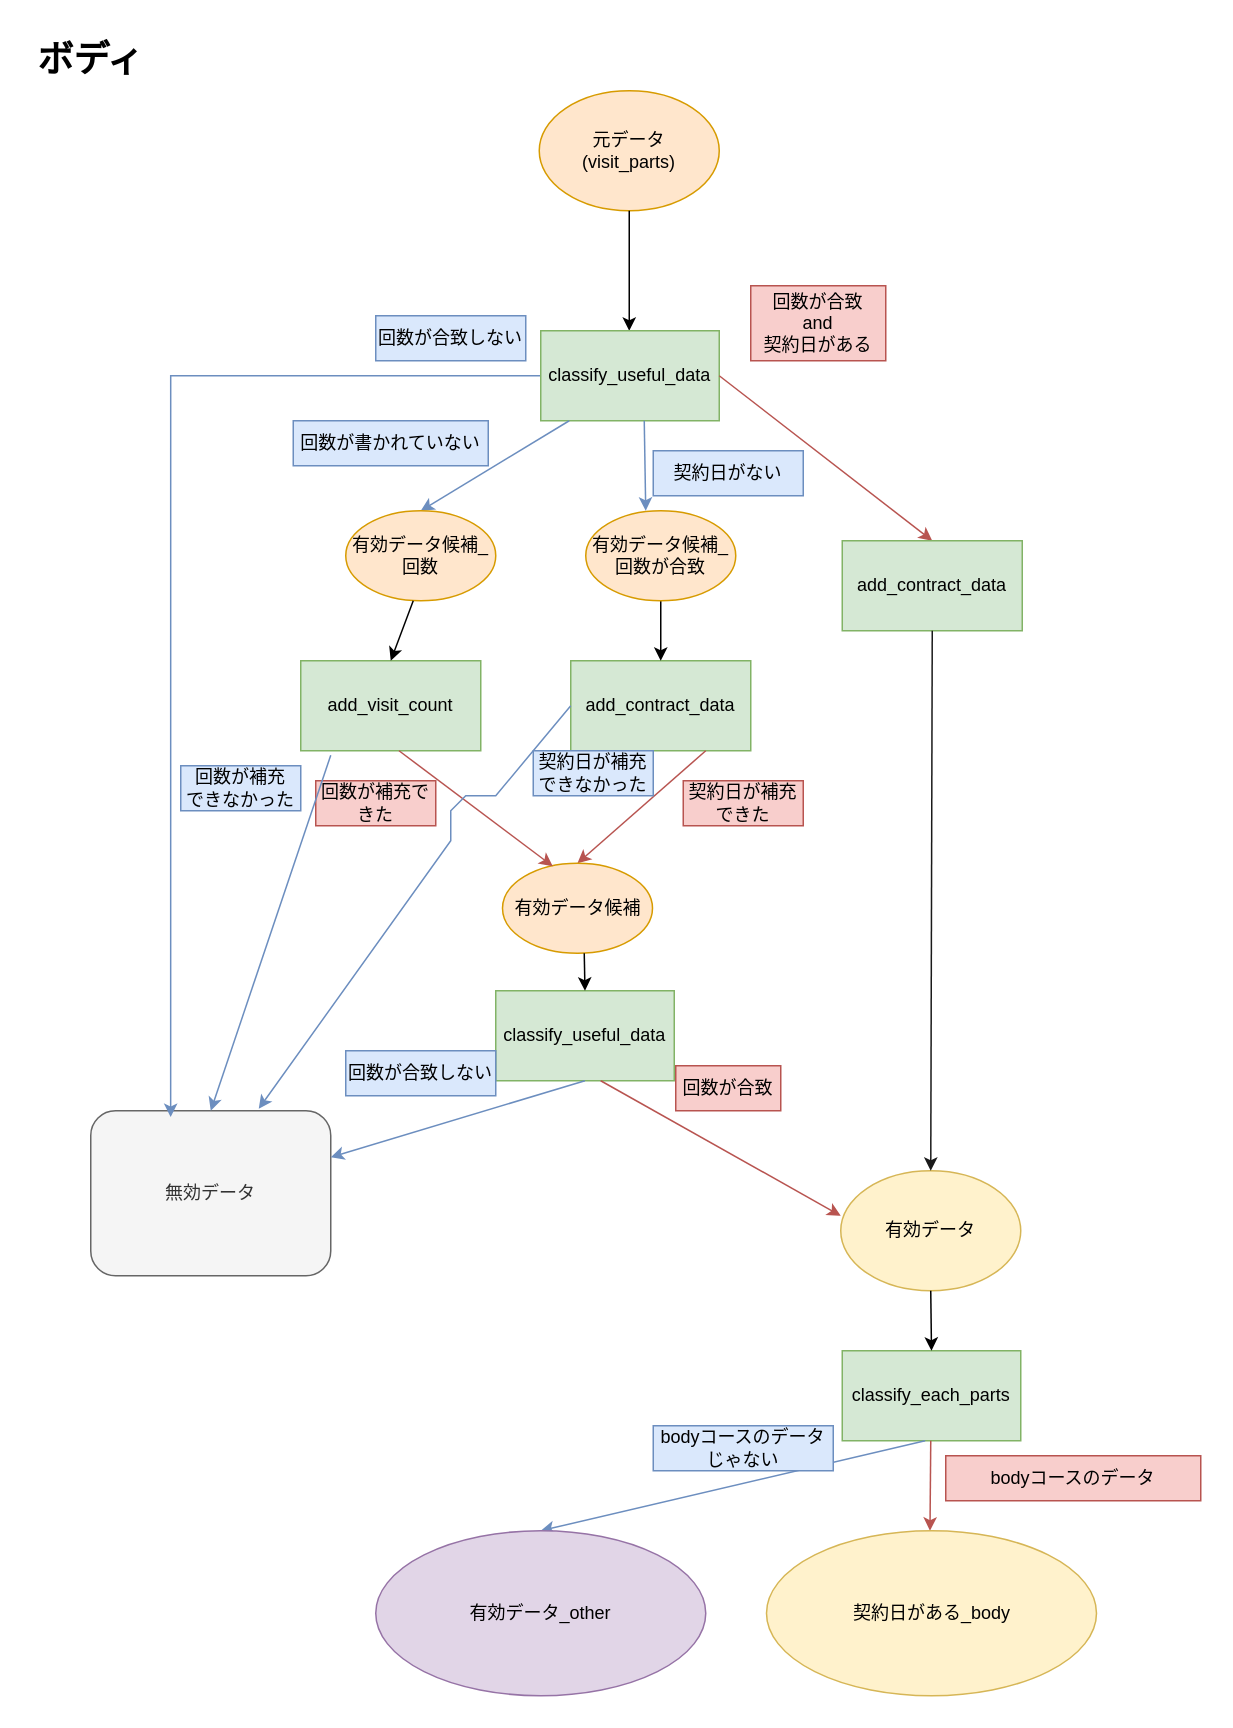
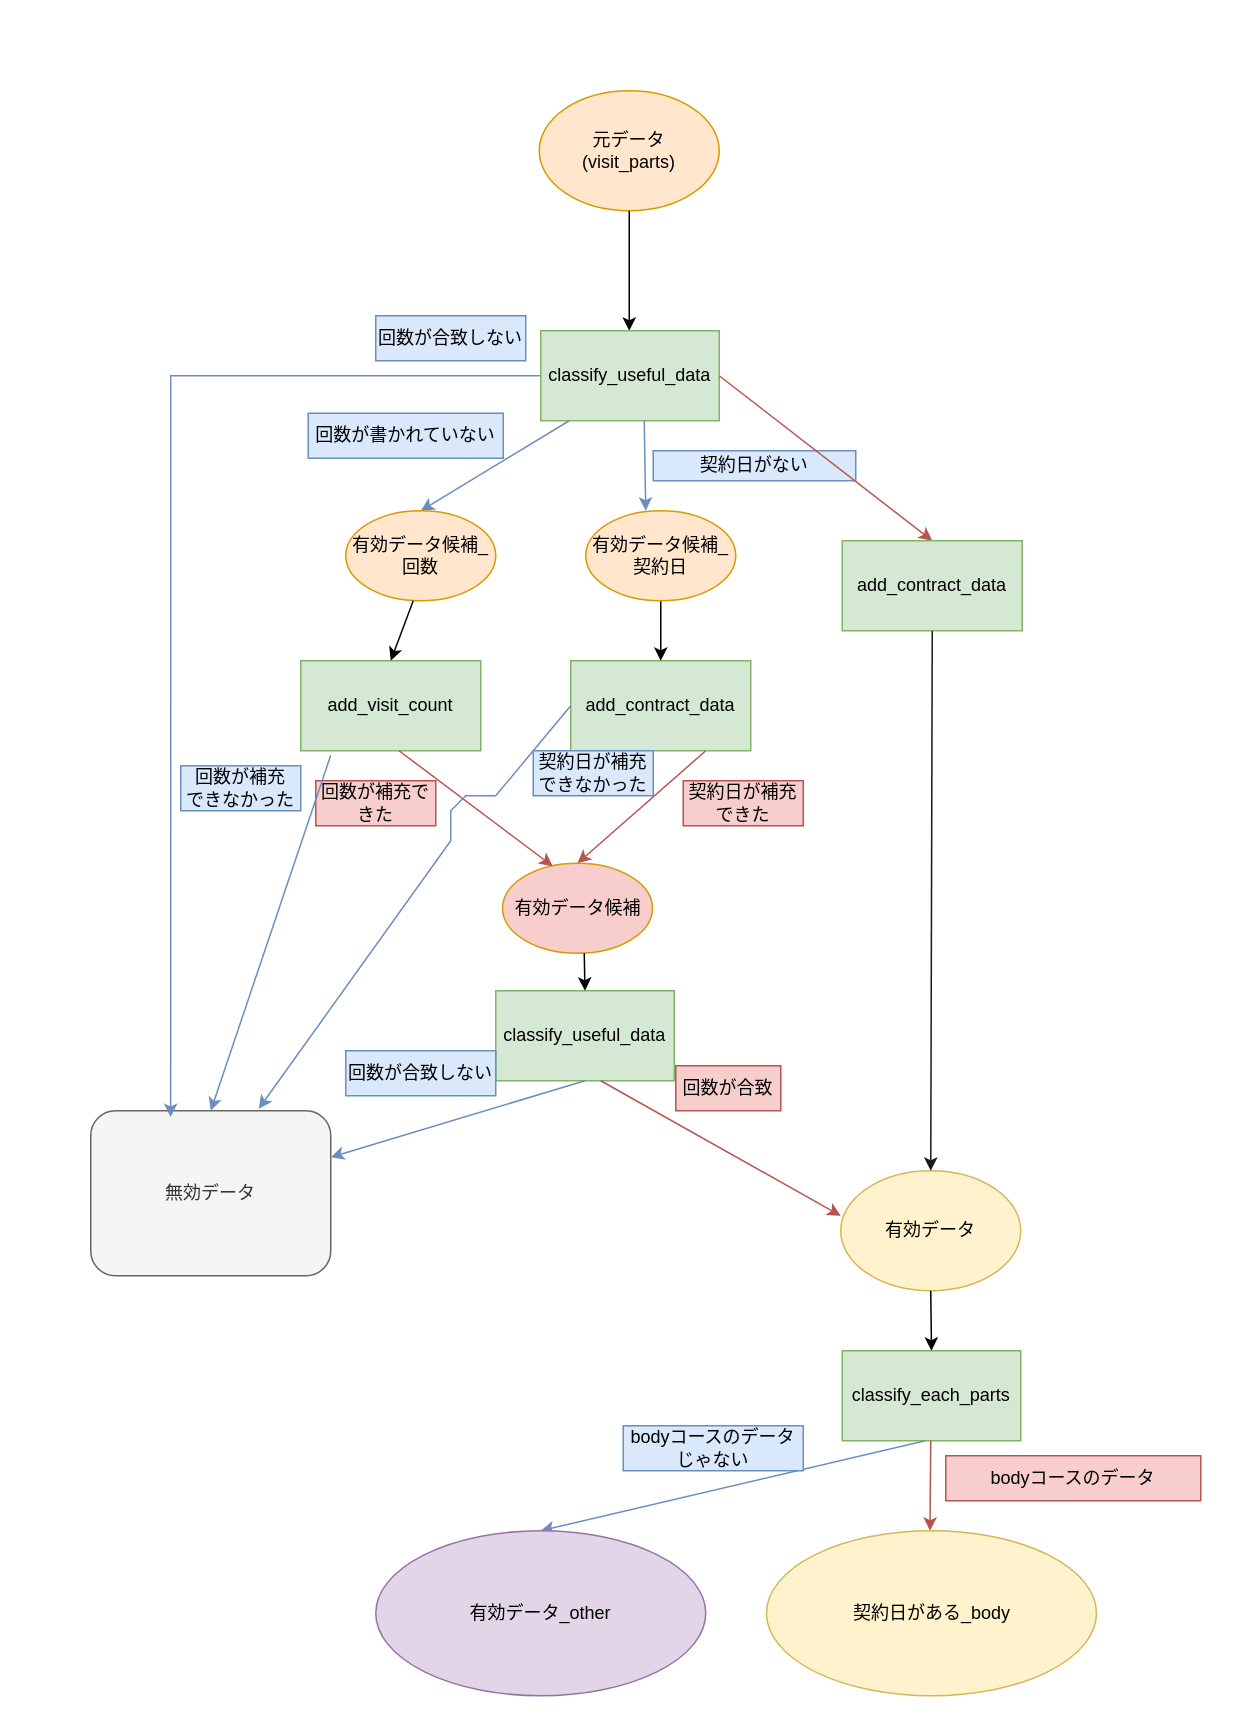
(173, 121) -> none
(818, 323) -> none
(391, 443) -> (406, 436)
(728, 473) -> (755, 466)
(661, 556) -> (661, 556)
(578, 908) -> (578, 908)
(743, 1448) -> (713, 1448)
